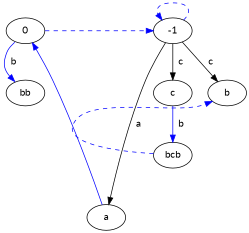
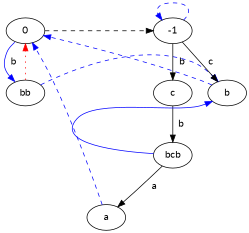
(96, 31) -> (96, 31)
none -> (114, 59)
none -> (140, 61)
(182, 62) -> (182, 62)
none -> (25, 65)
(91, 112) -> (91, 112)
(69, 118) -> (69, 118)
(132, 118) -> (143, 184)
(173, 121) -> (173, 121)
